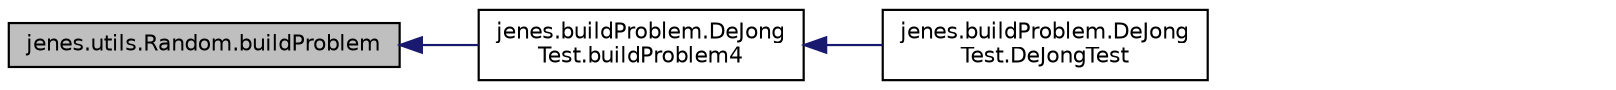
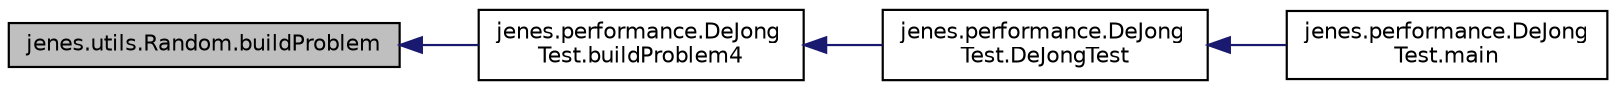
(641, 45) -> (641, 45)
(1045, 45) -> (1045, 45)
none -> (1447, 45)
